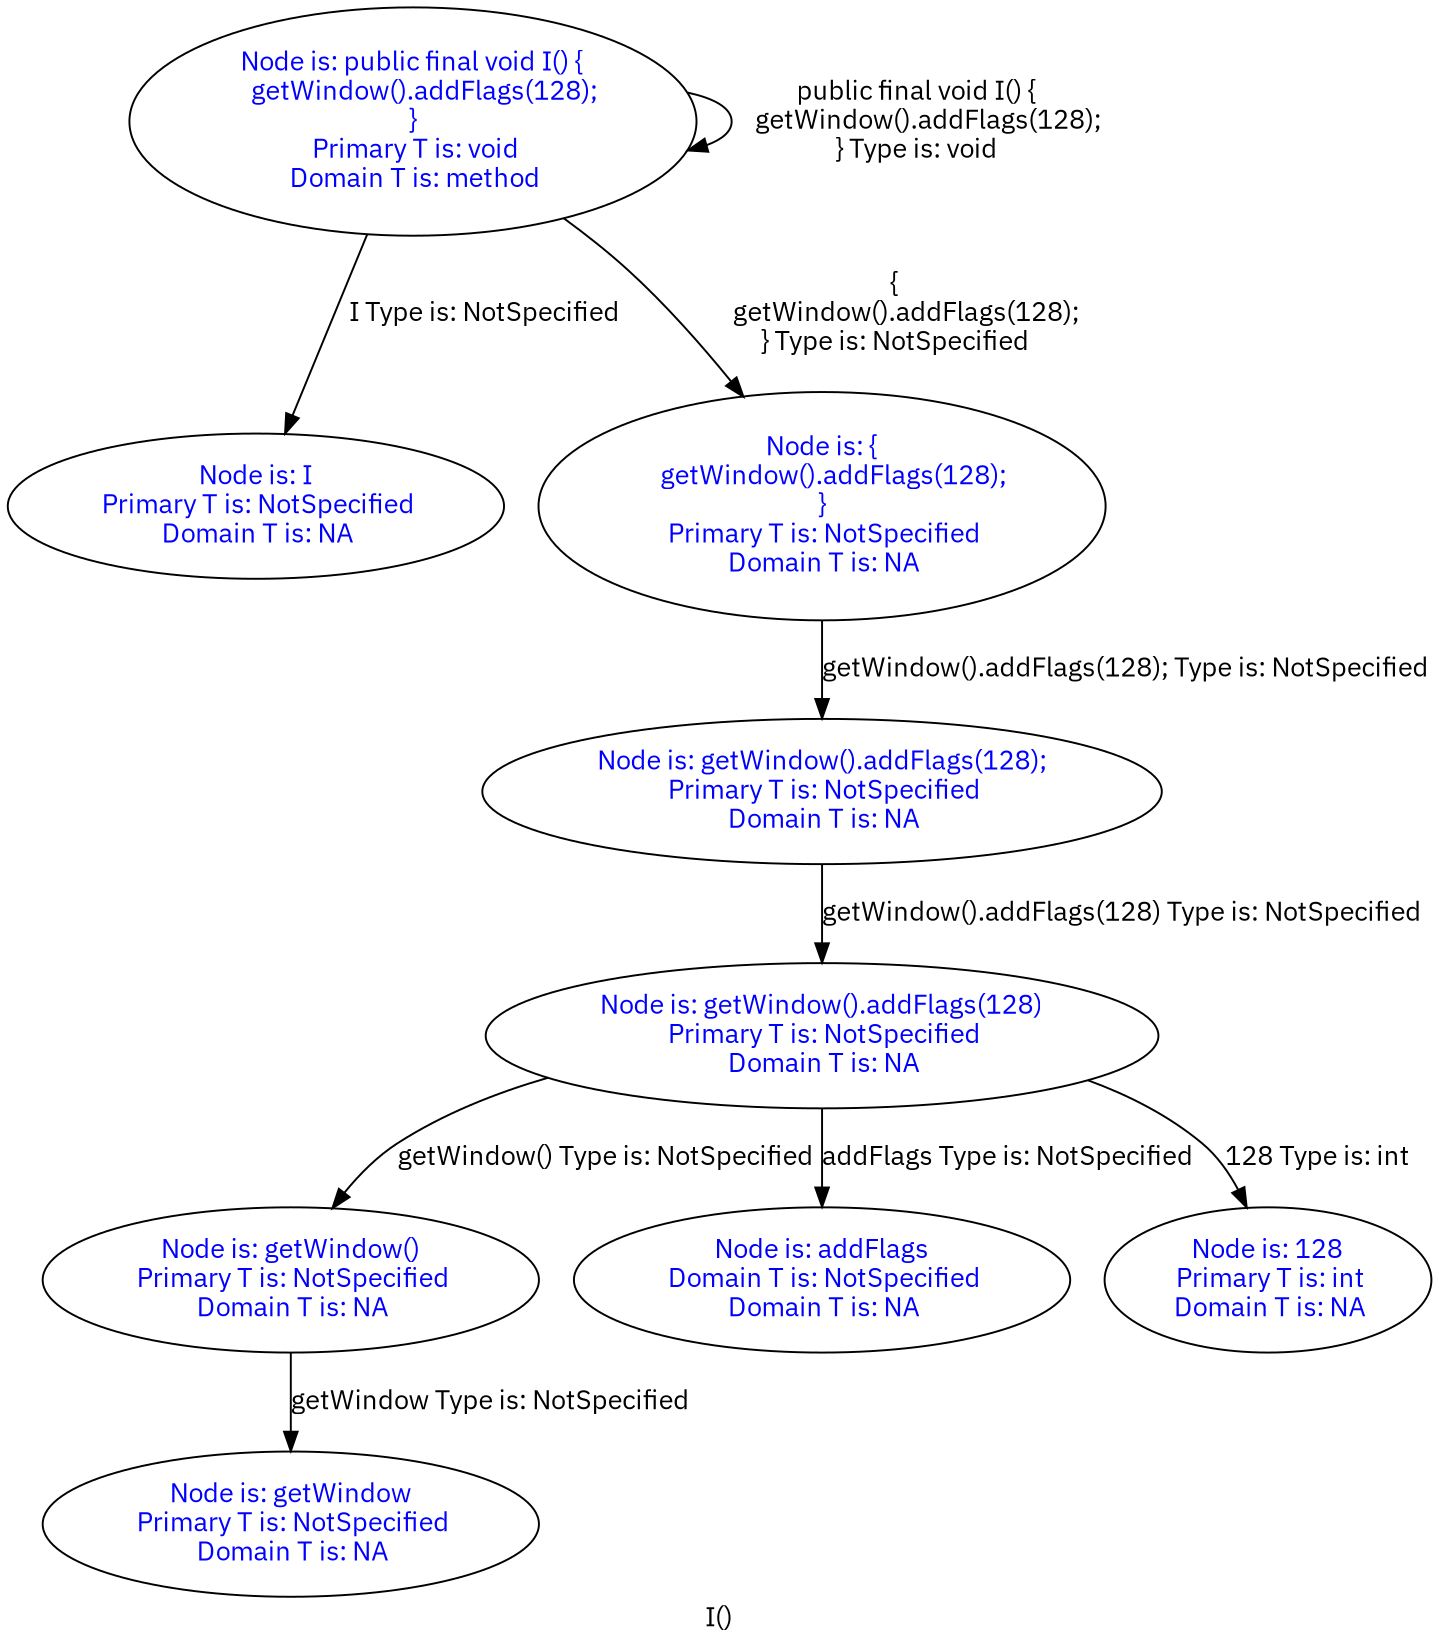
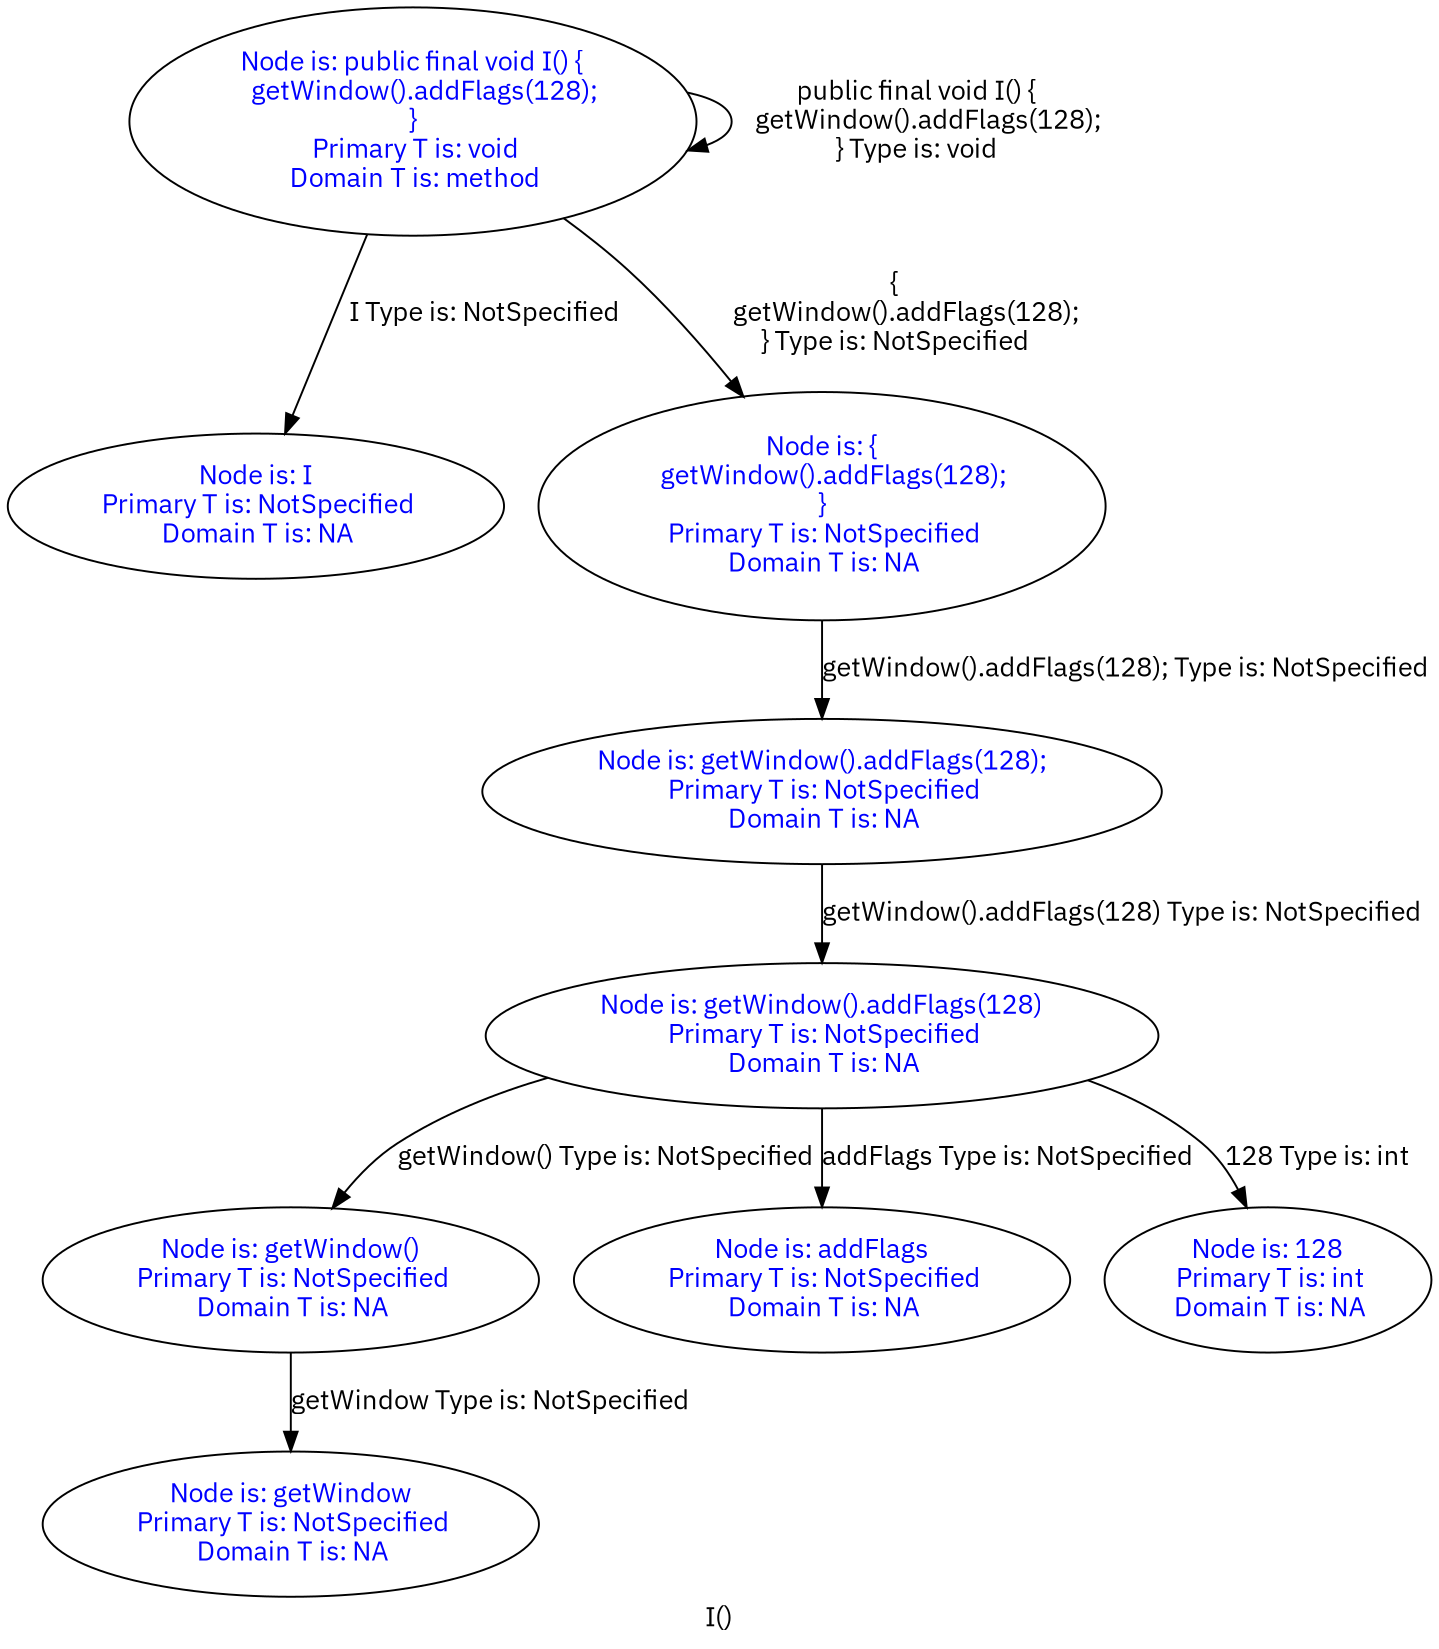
(822, 1280) -> (822, 1280)
